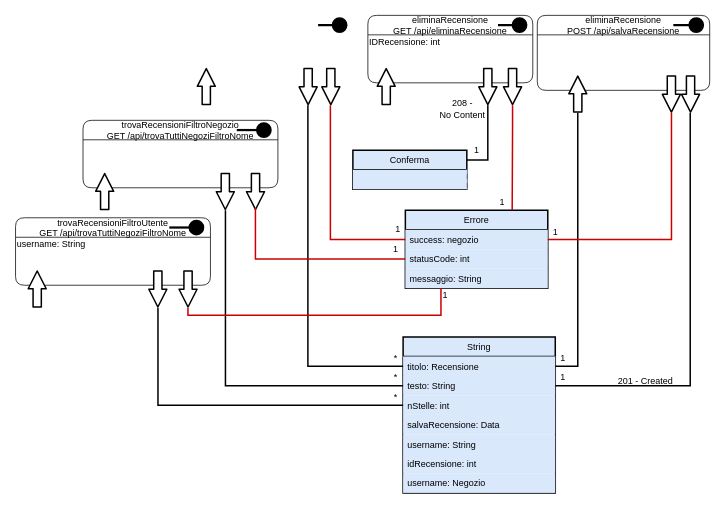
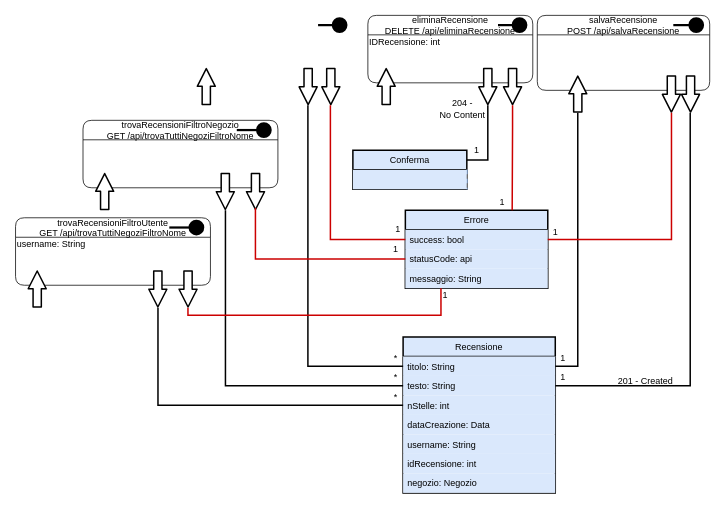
(450, 20) -> (450, 20)
(623, 20) -> (623, 20)
(463, 109) -> (463, 109)
(446, 240) -> (439, 240)
(444, 260) -> (444, 260)
(479, 347) -> (479, 347)
(447, 367) -> (437, 367)
(455, 425) -> (452, 425)
(447, 484) -> (443, 484)
